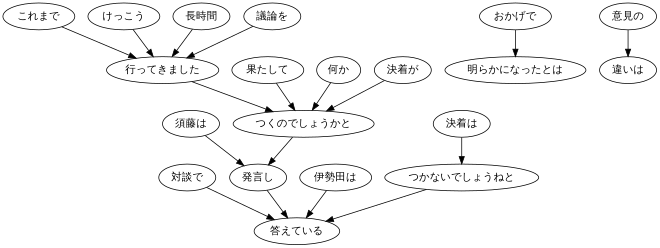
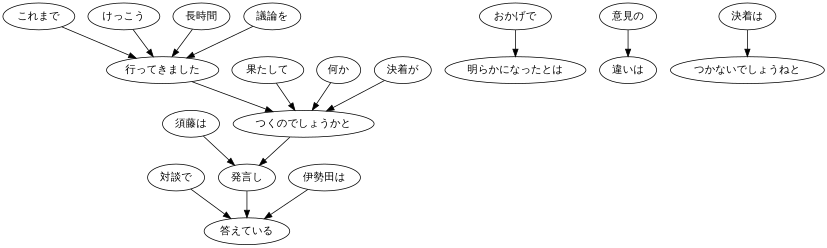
(380, 204) -> none
